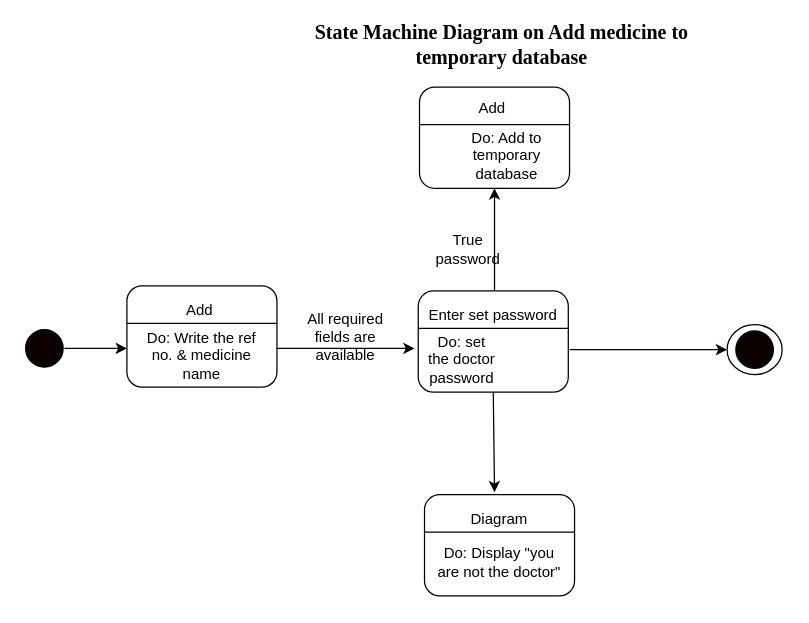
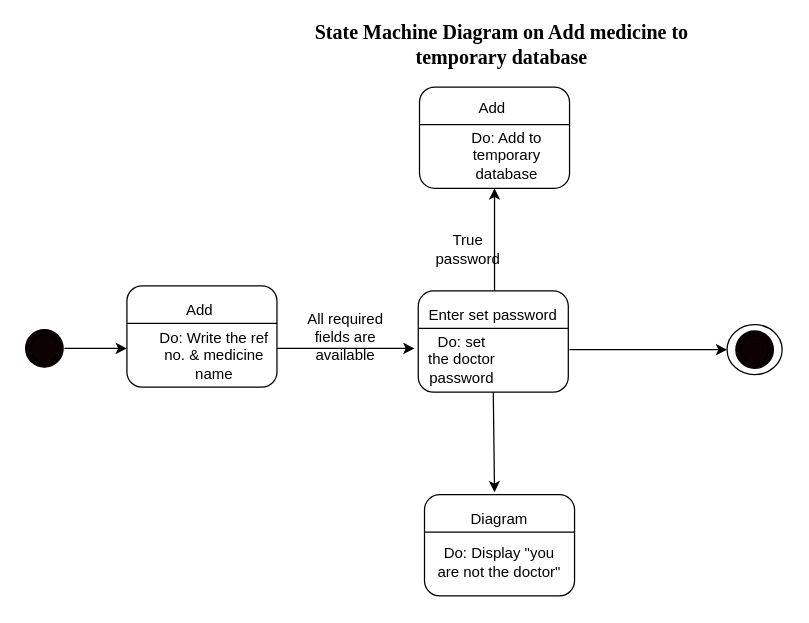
(202, 356) -> (214, 356)
